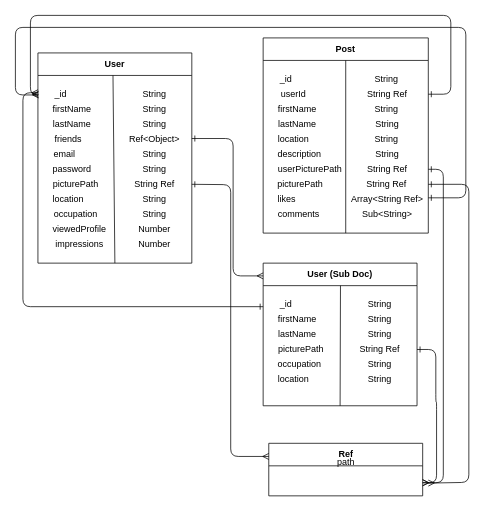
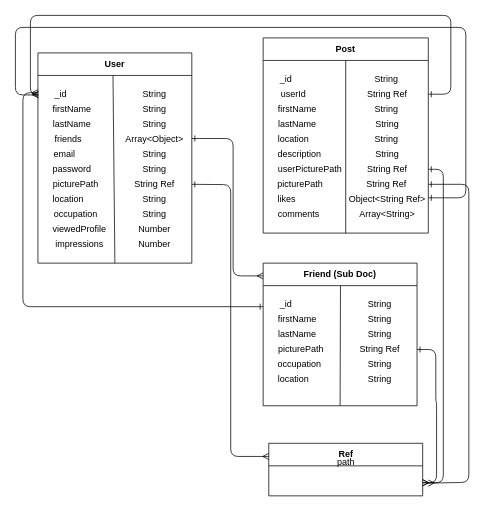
(155, 139) -> (155, 139)
(387, 199) -> (387, 199)
(387, 214) -> (387, 214)
(340, 274) -> (340, 274)
